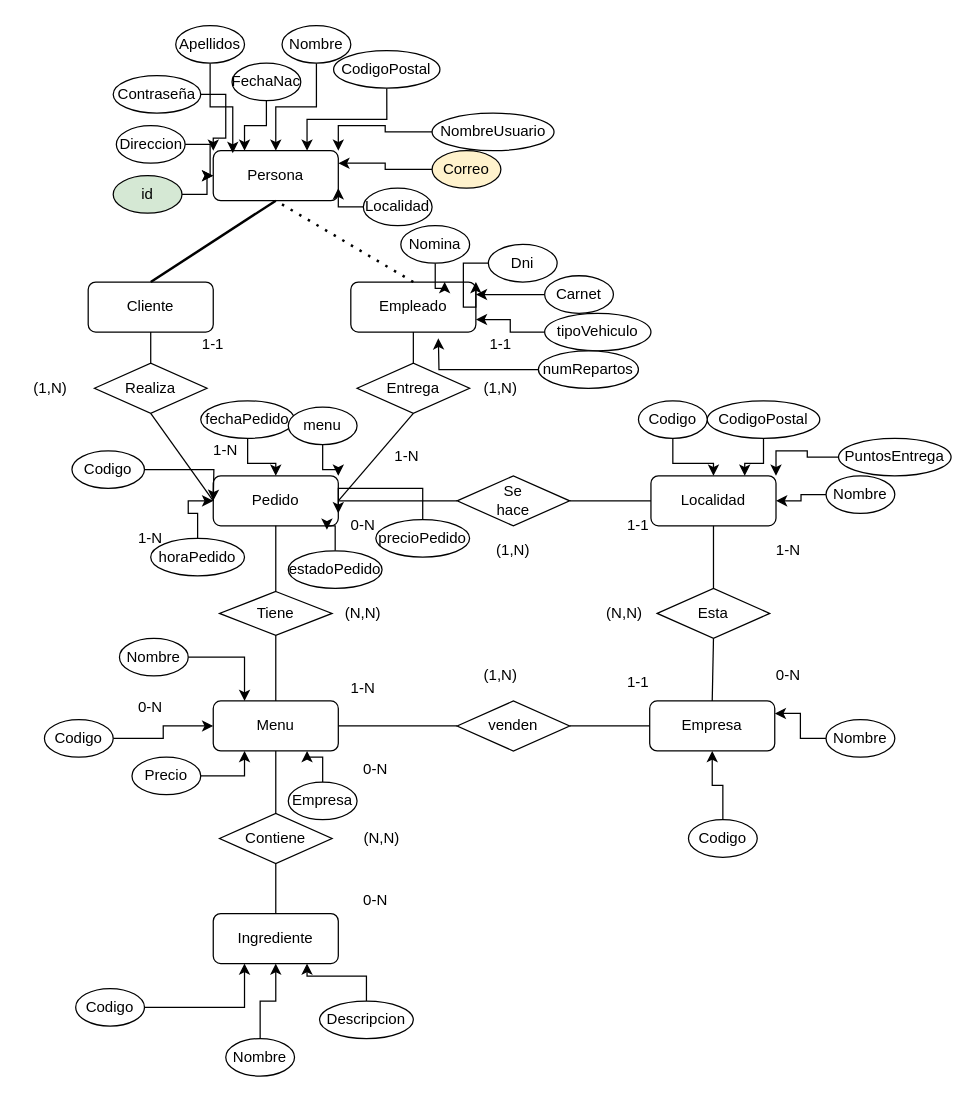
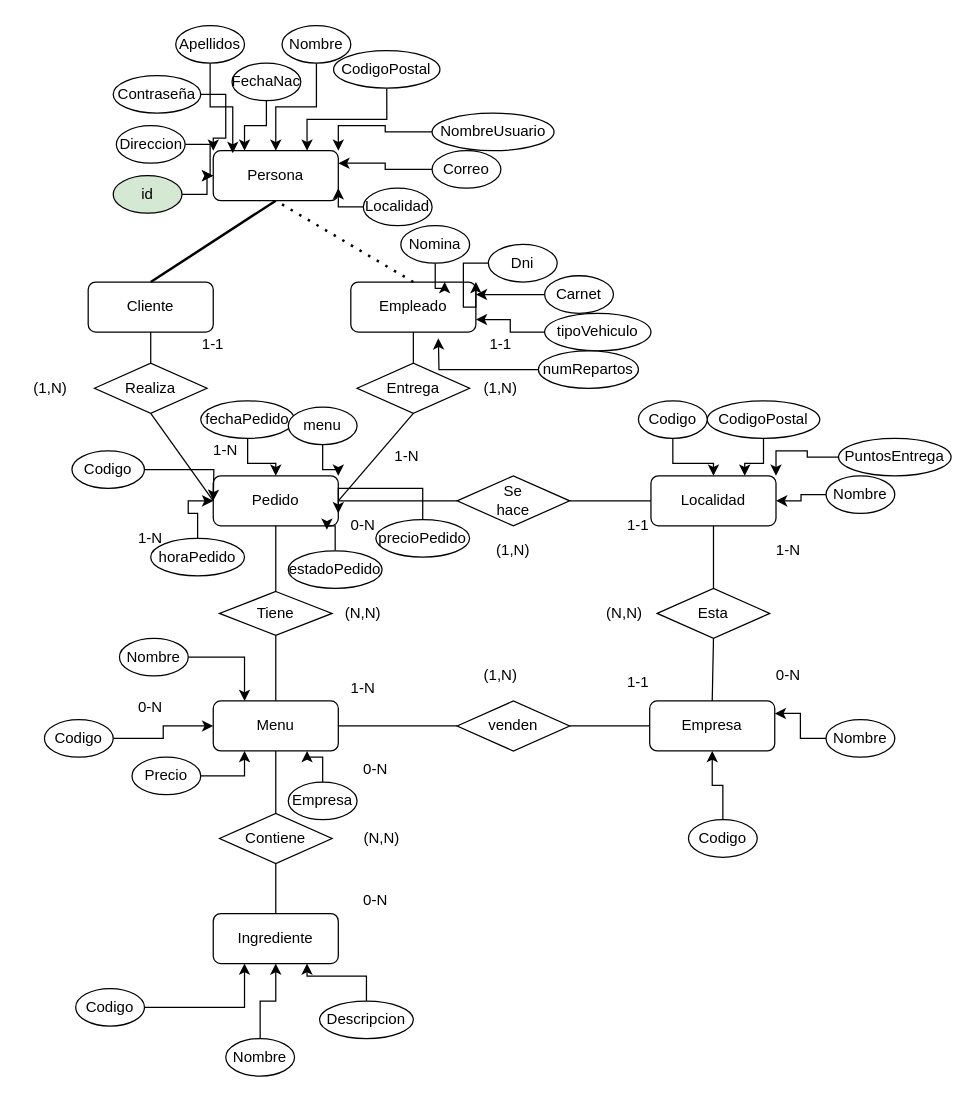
(466, 169) -> (466, 169)
